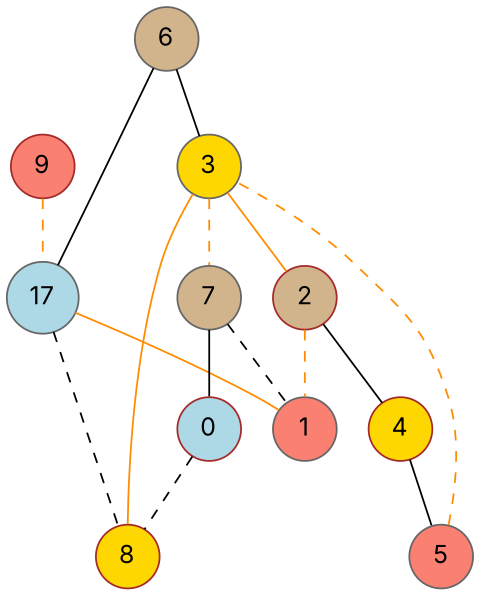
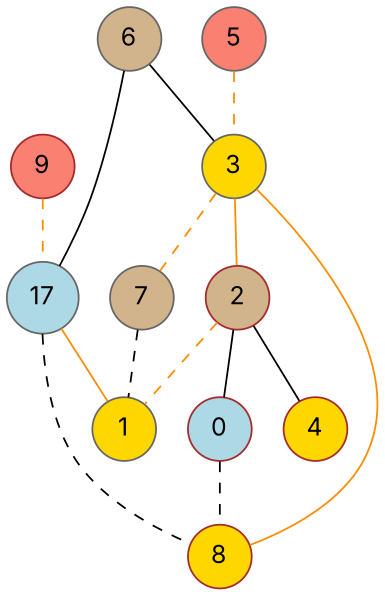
(209, 360) -> (229, 364)
(305, 429) -> (124, 429)
(421, 492) -> none
